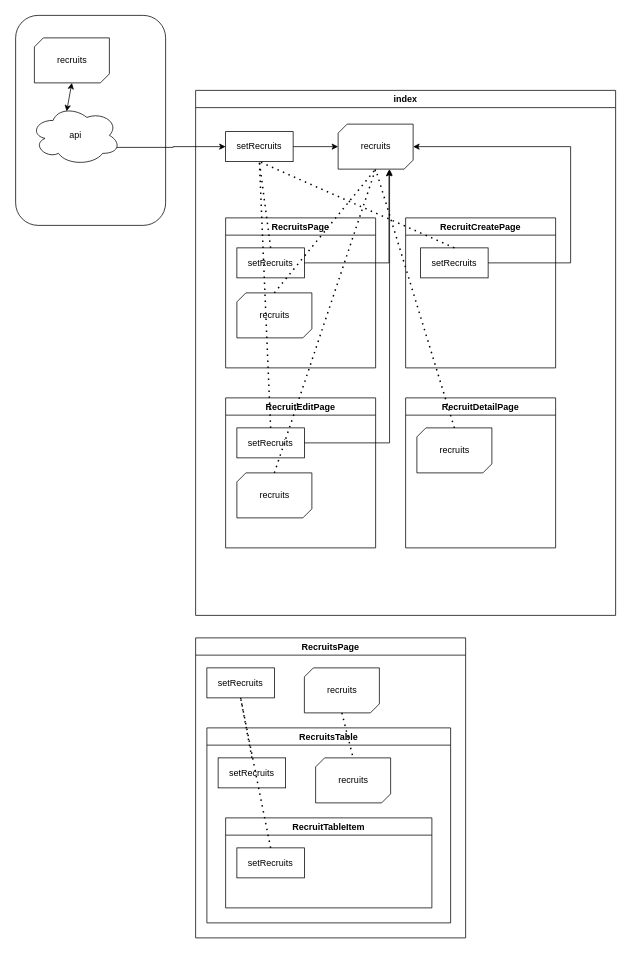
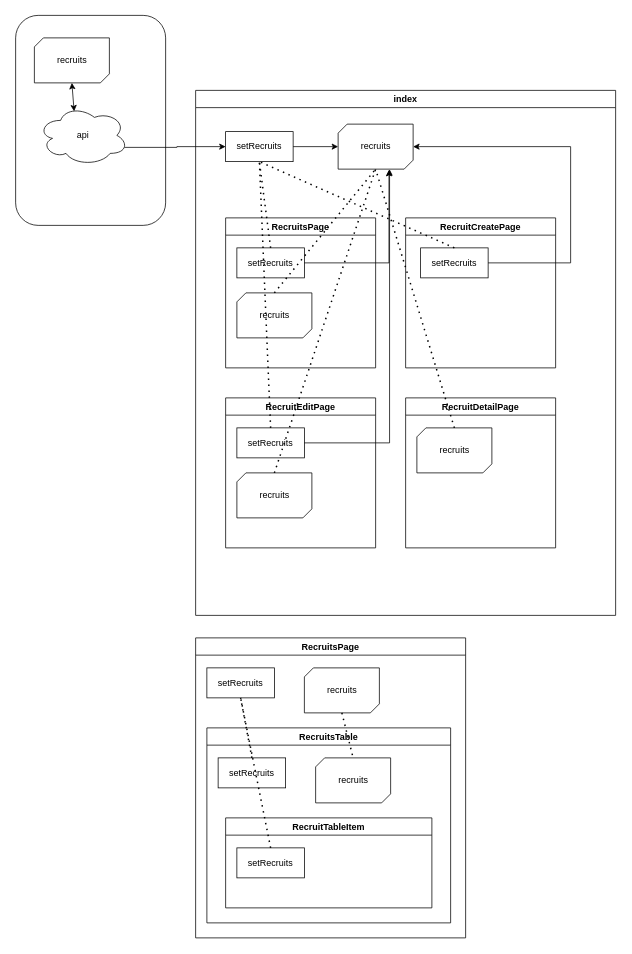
(75, 135) -> (83, 135)
